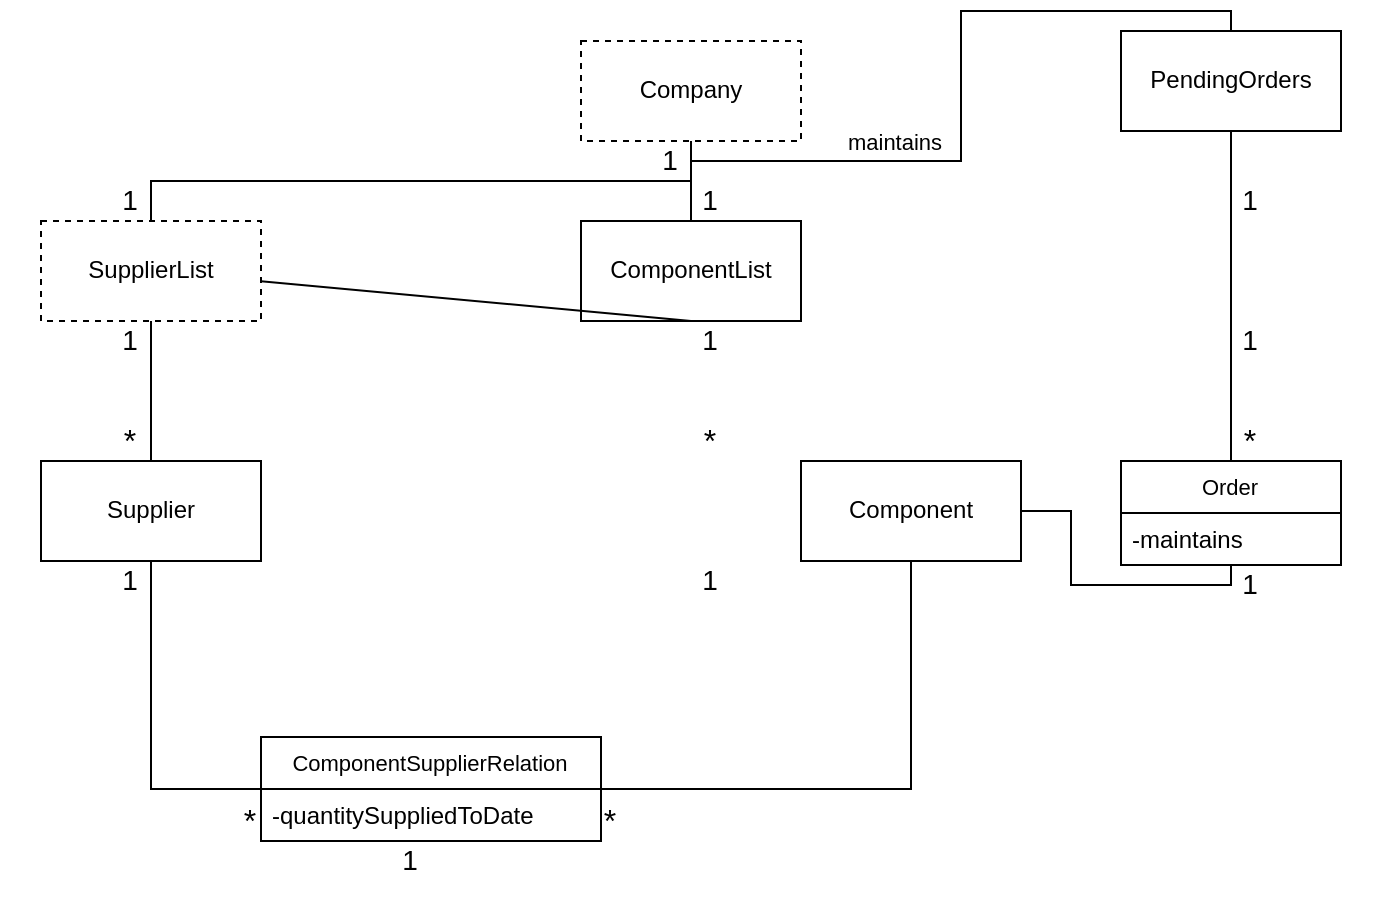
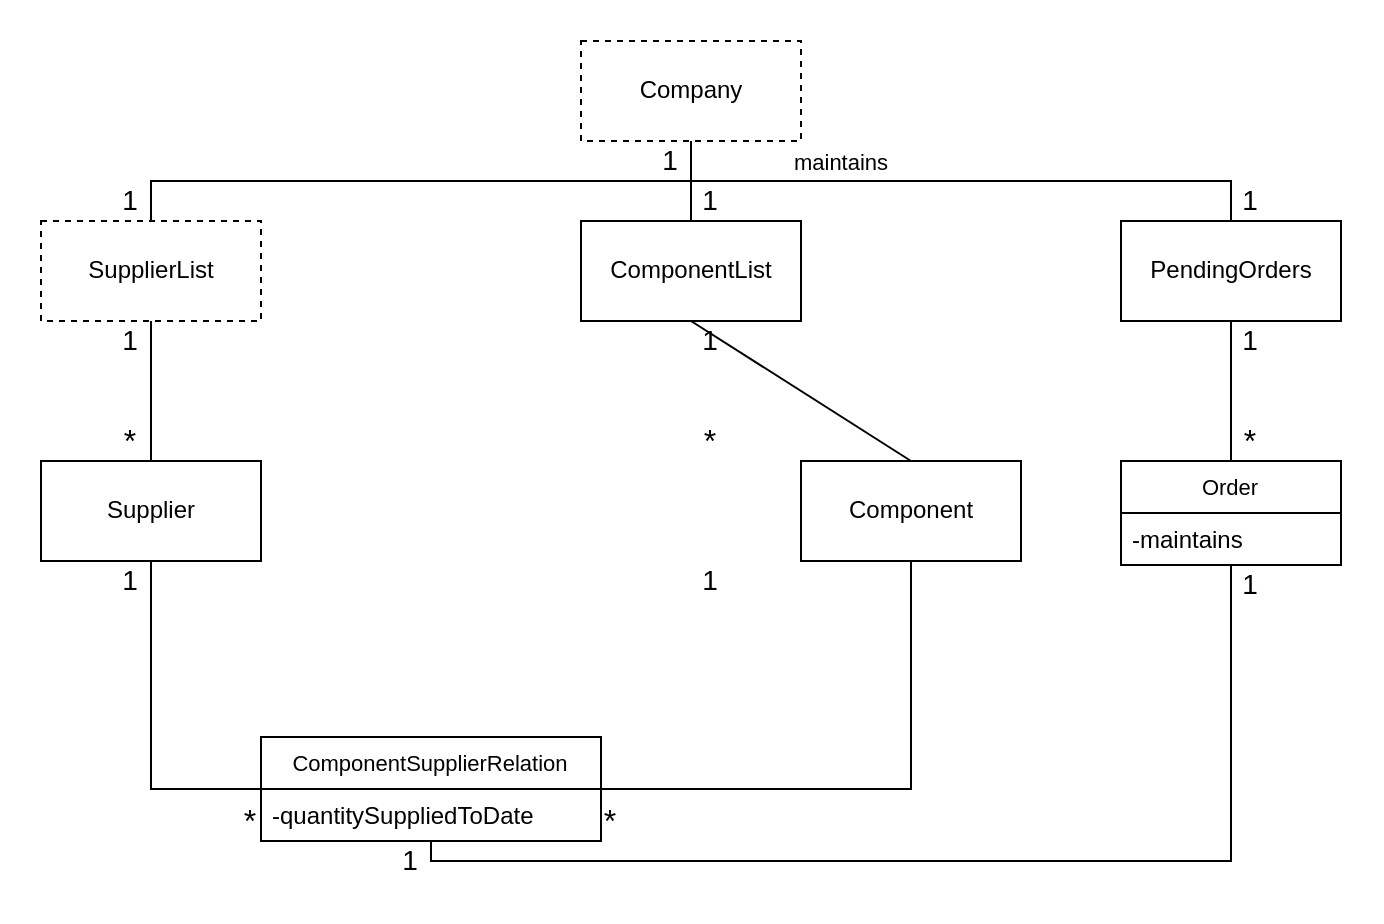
(1231, 81) -> (1231, 271)
(476, 301) -> (801, 391)
(1091, 585) -> (961, 861)
